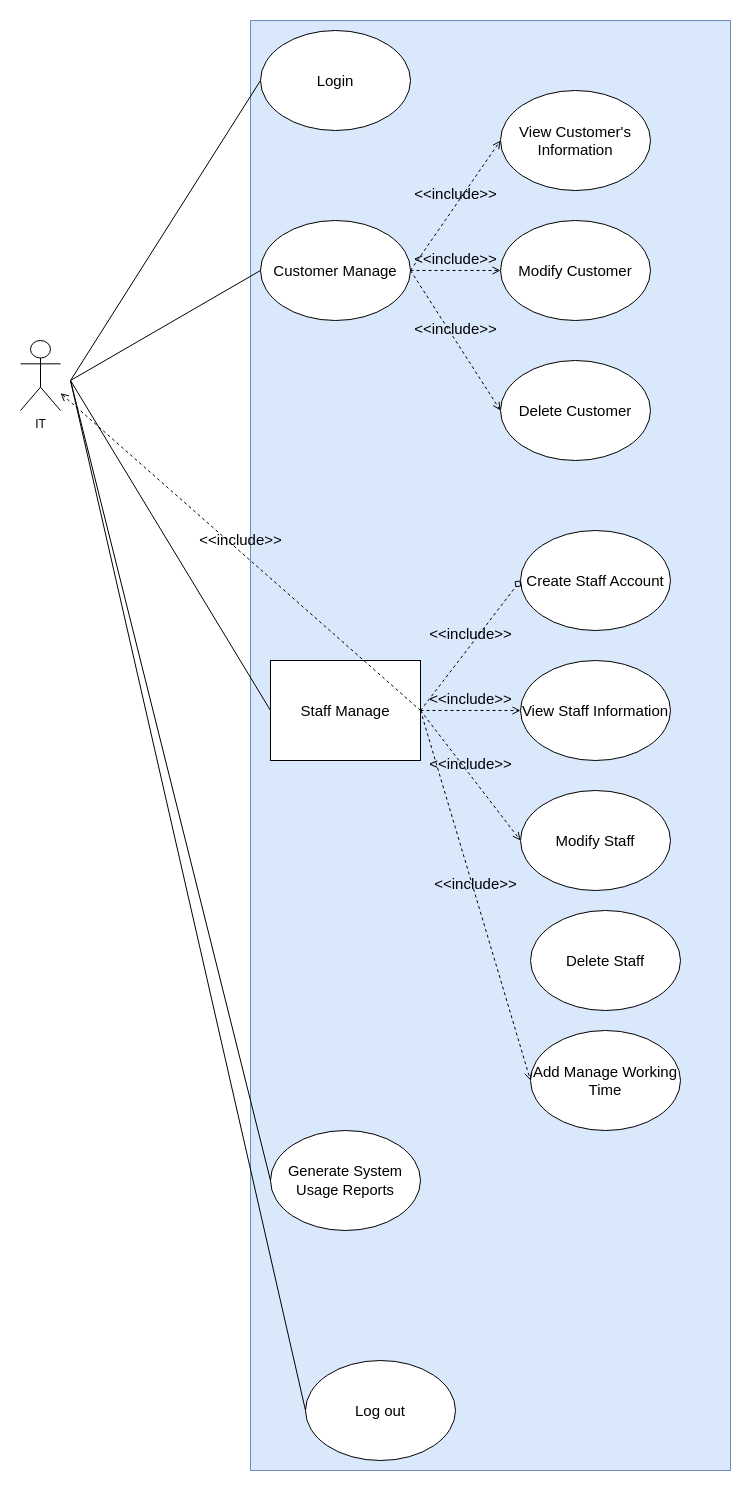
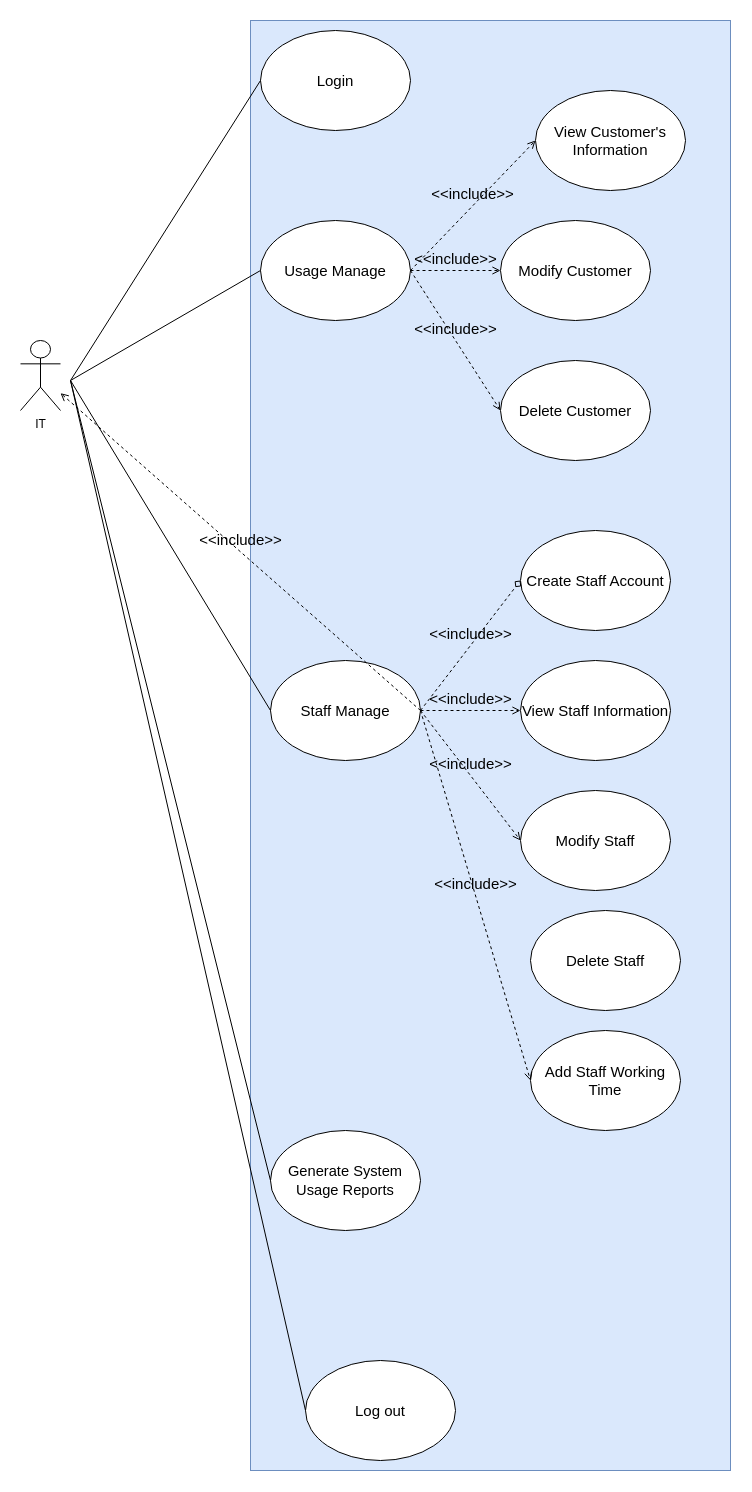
(576, 141) -> (611, 141)
(336, 271) -> (336, 271)
(346, 711) -> (346, 711)
(606, 1081) -> (606, 1081)
